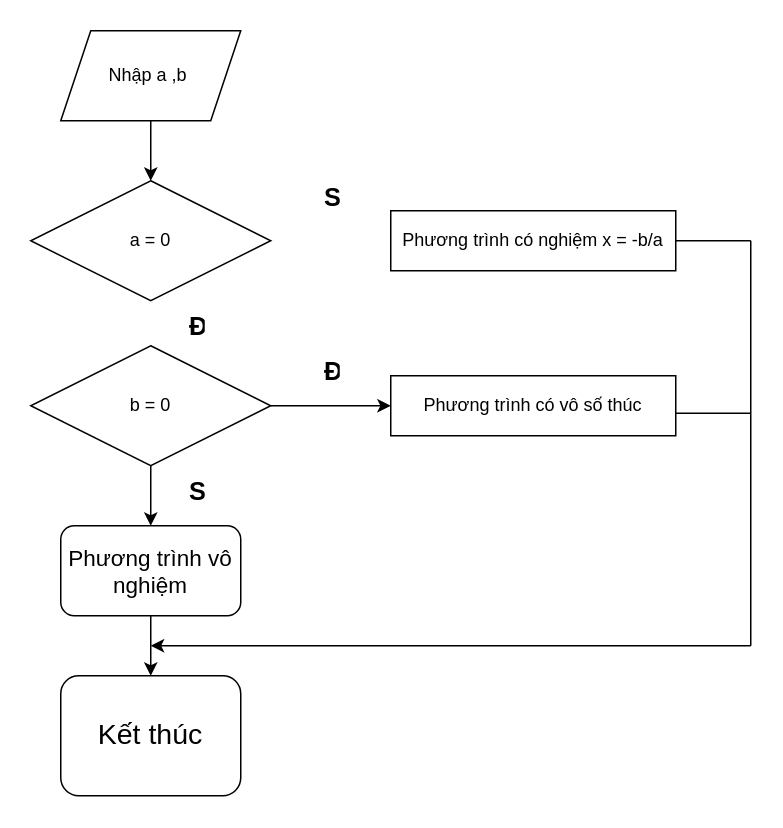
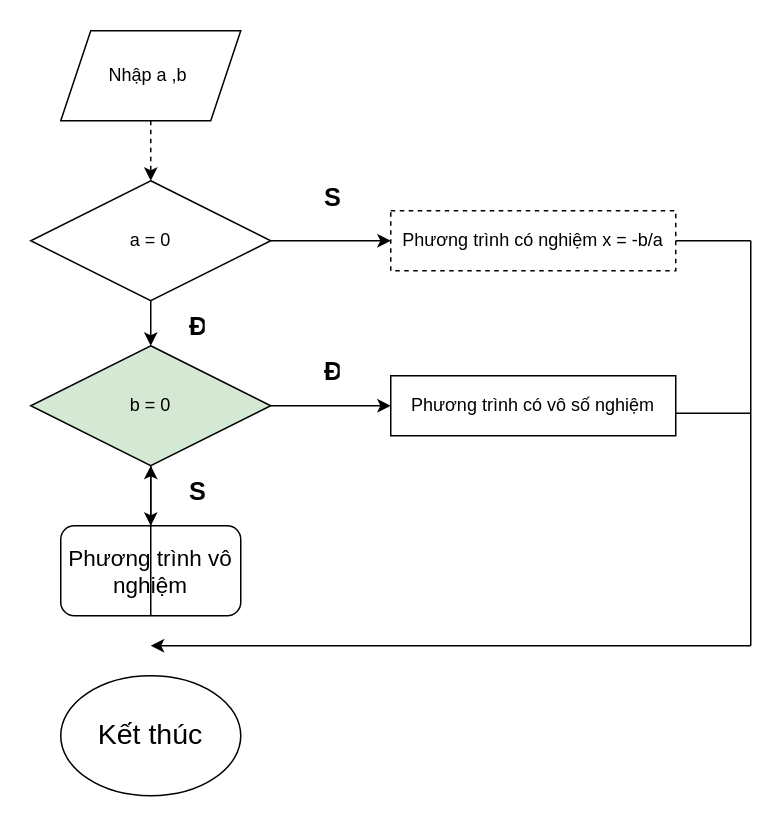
(151, 145) -> (151, 145)
none -> (326, 241)
(533, 241) -> (533, 241)
none -> (151, 318)
(151, 406) -> (151, 406)
(533, 406) -> (533, 406)
(151, 641) -> (151, 571)
(151, 736) -> (151, 736)
